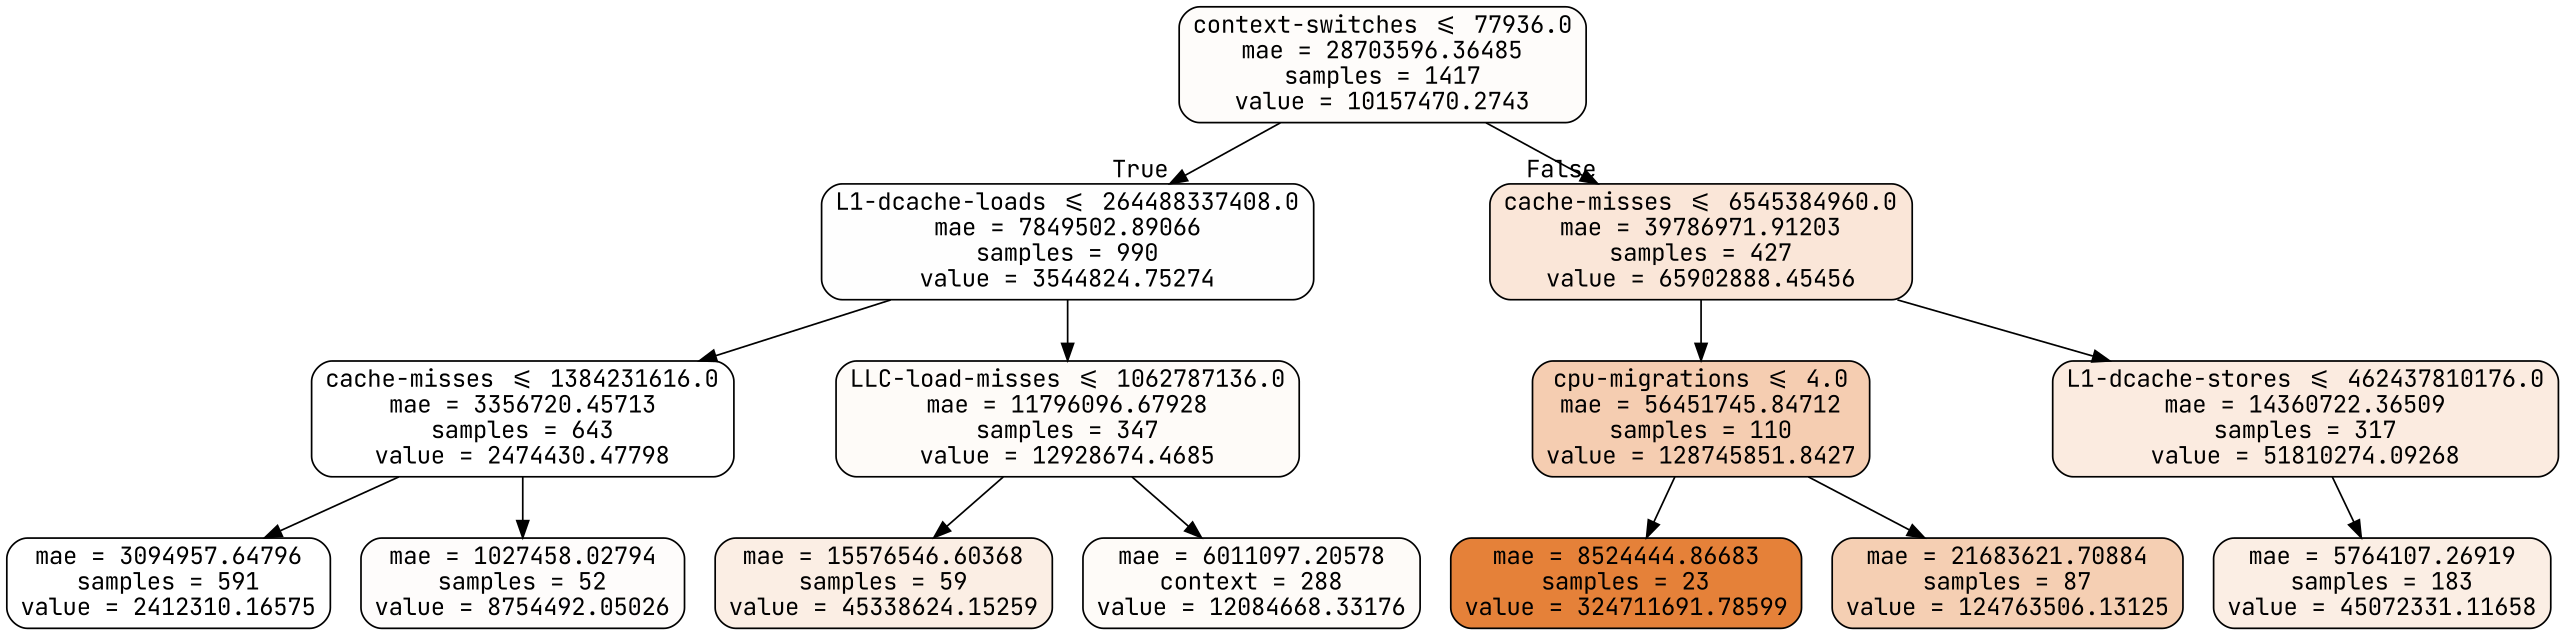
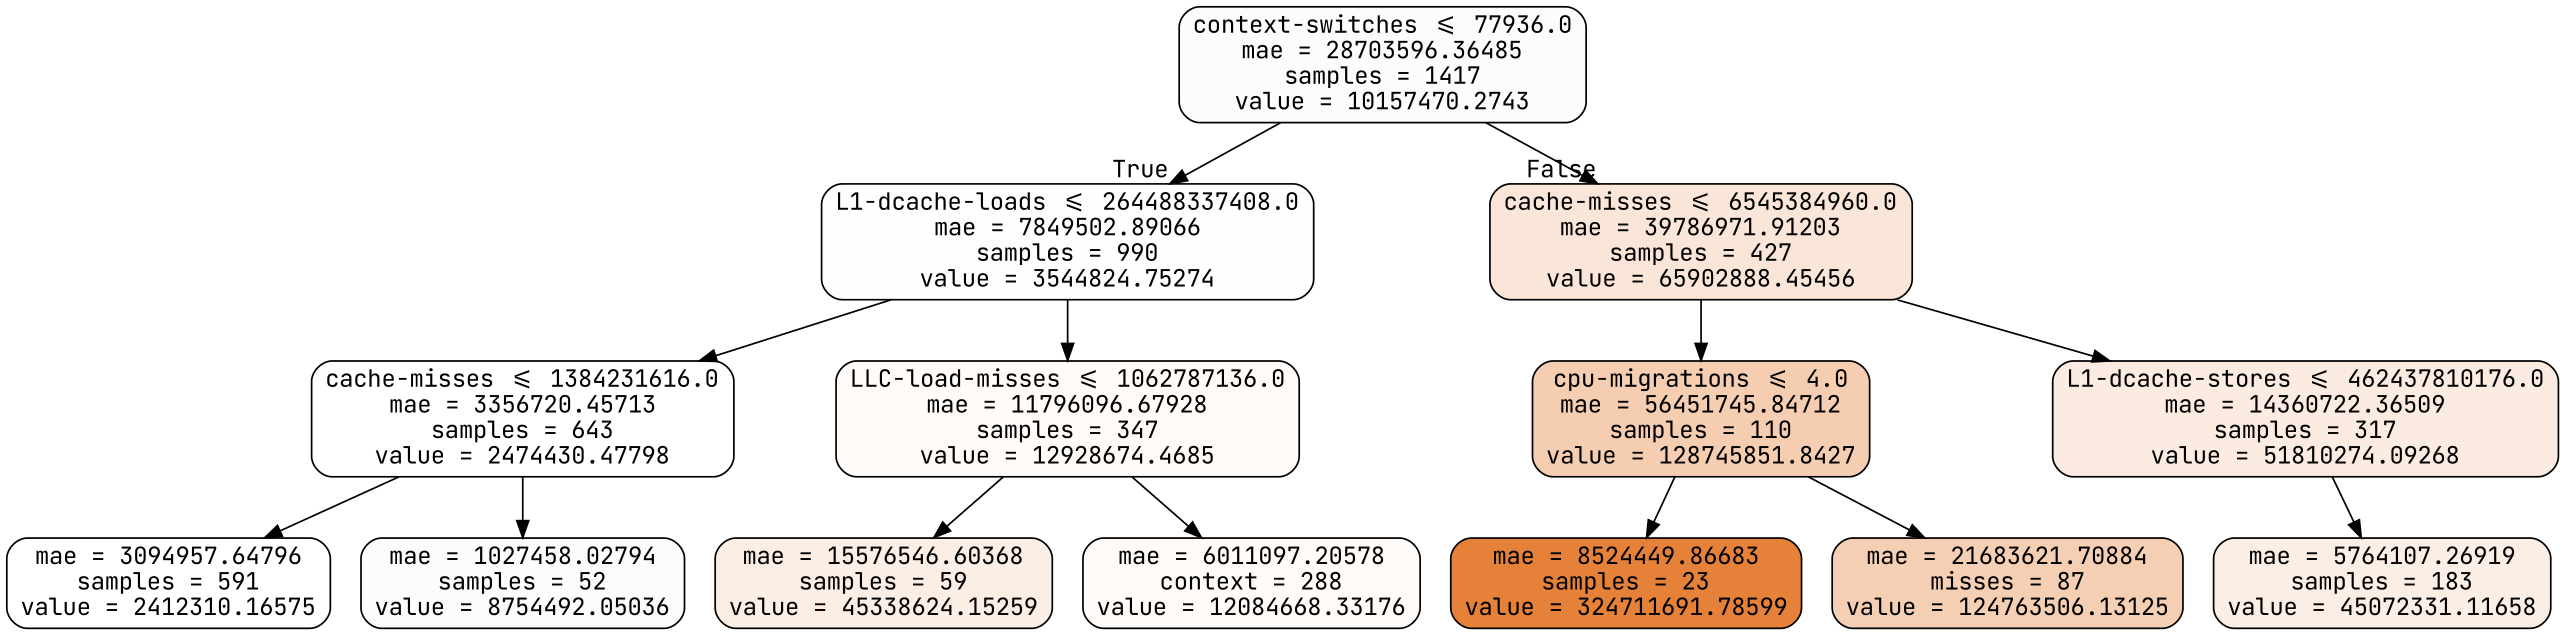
(523, 583) -> (523, 583)
(1626, 583) -> (1626, 583)
(2008, 583) -> (2008, 583)
